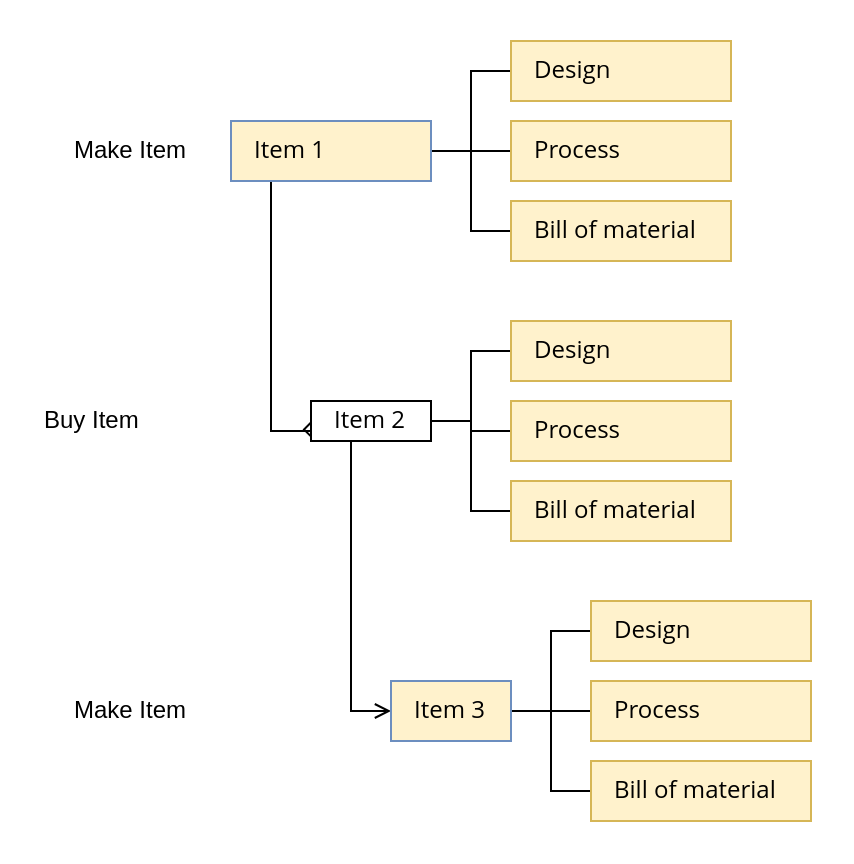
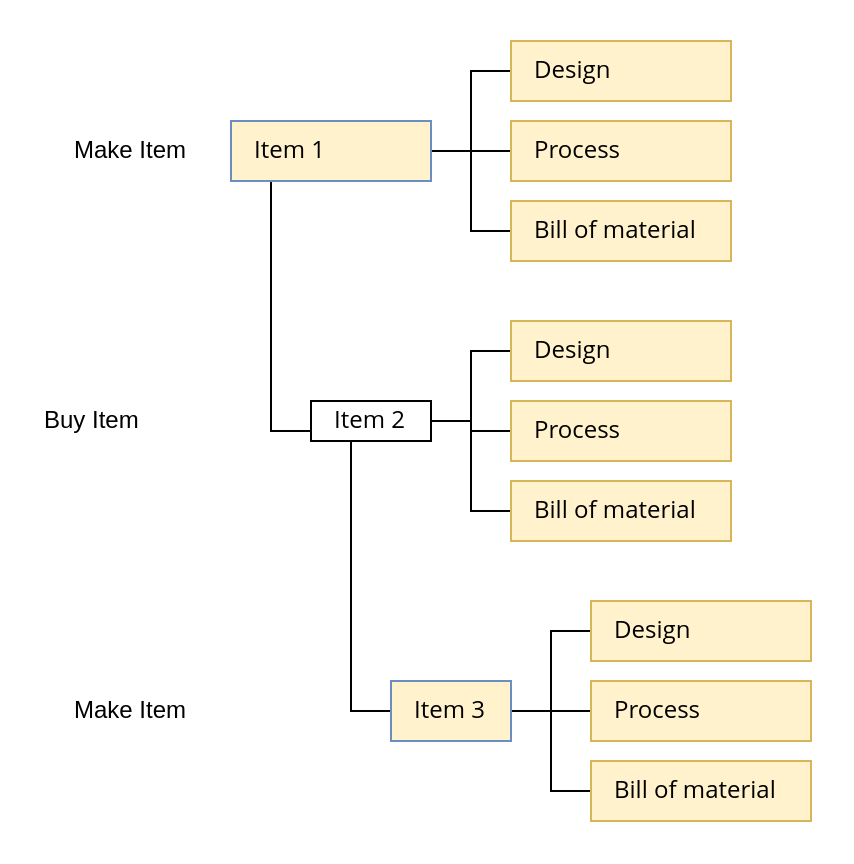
(308, 431) -> (310, 431)
(382, 711) -> (384, 711)
